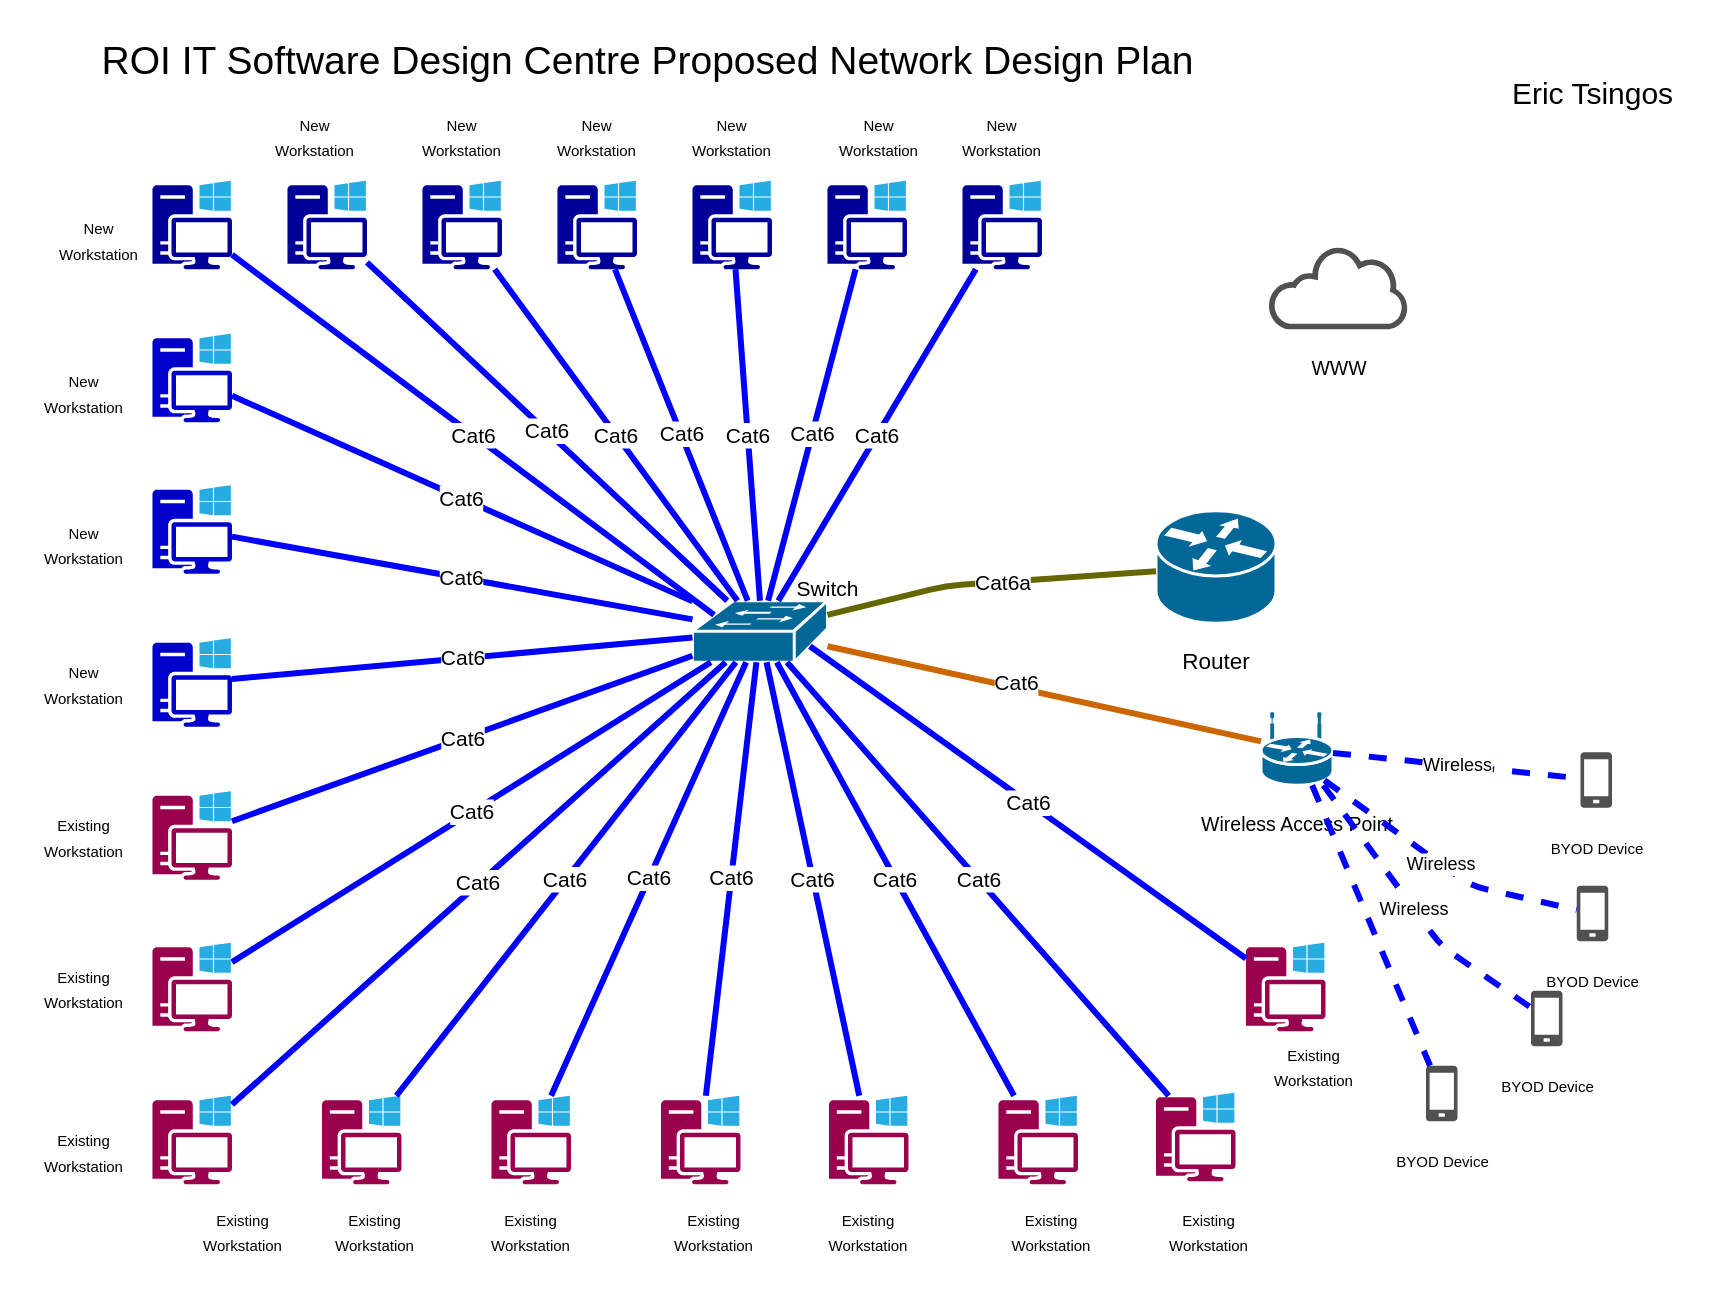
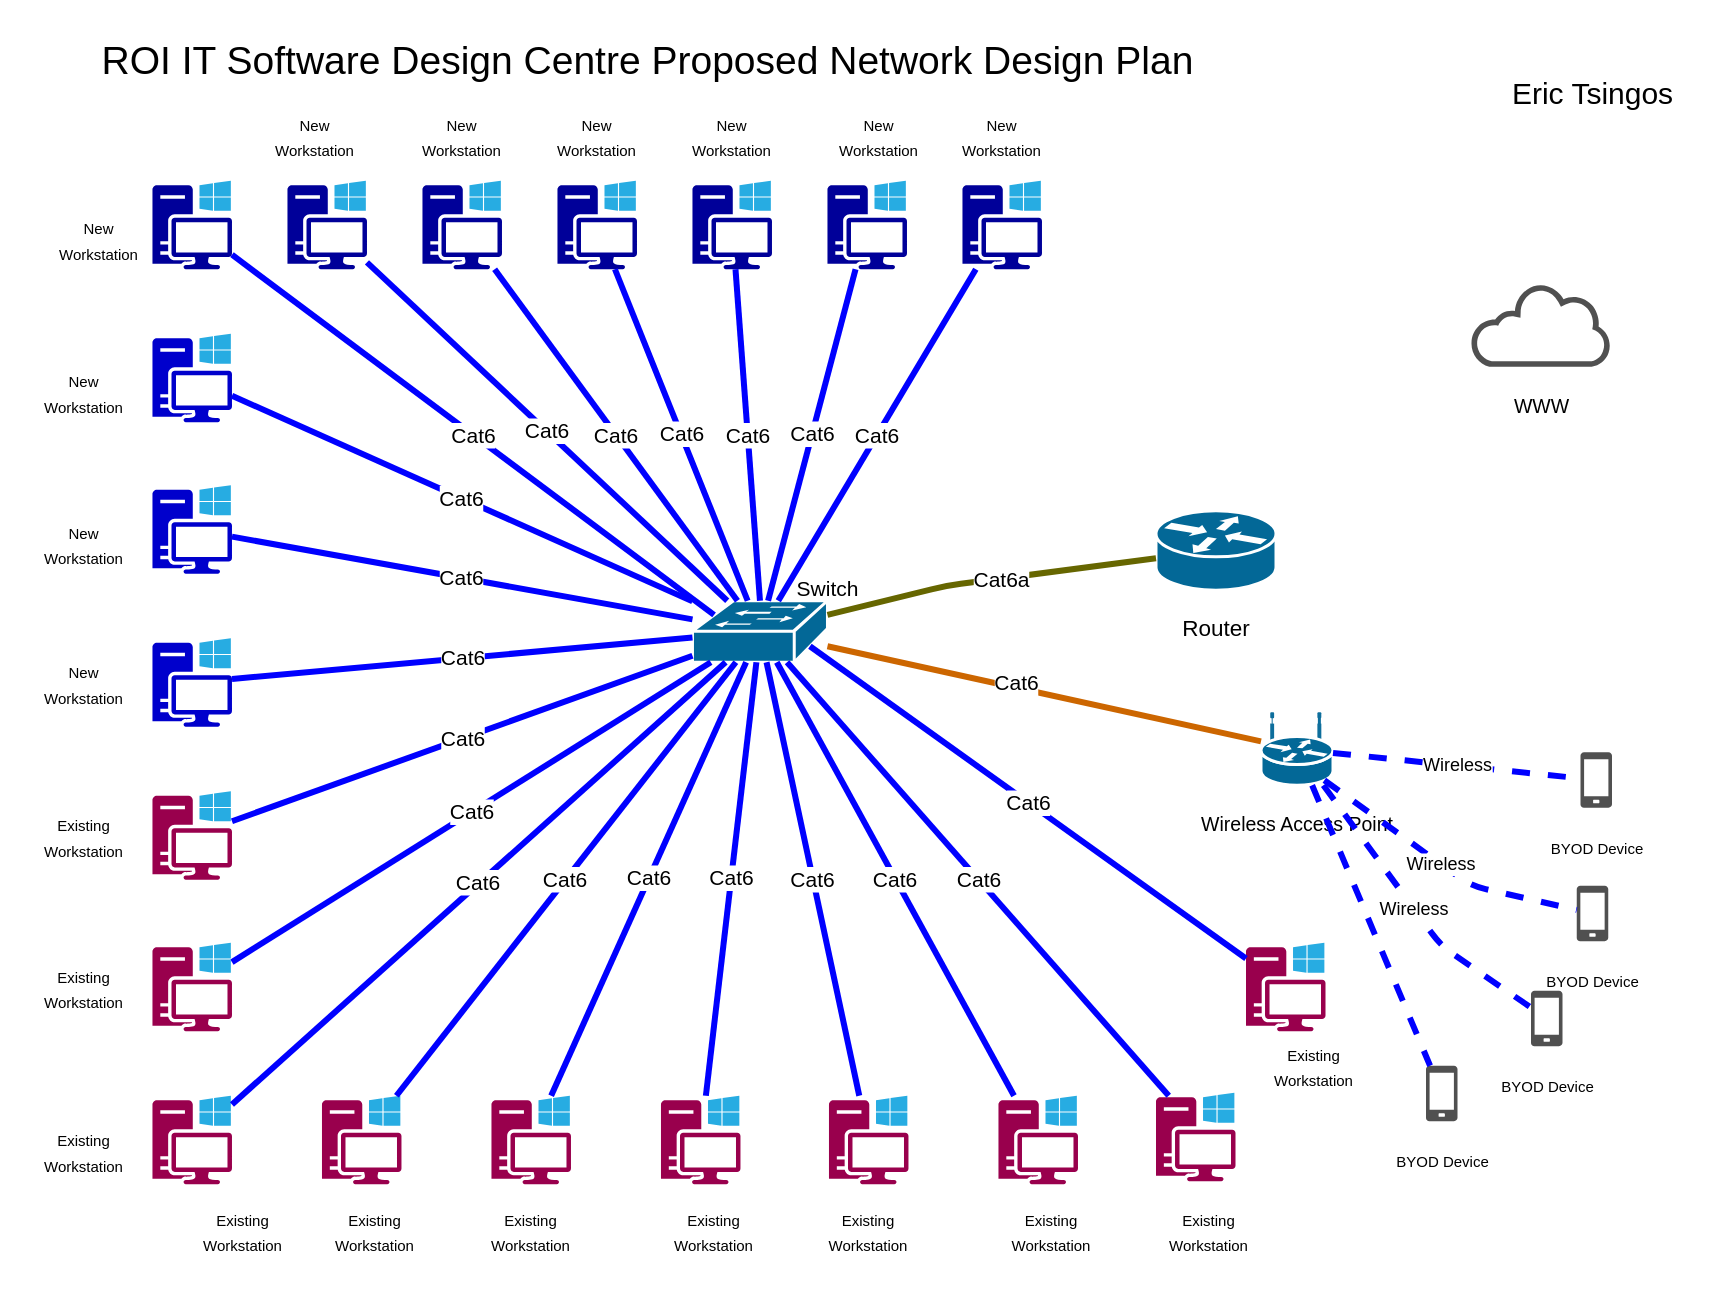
(1339, 288) -> (1541, 326)
(1216, 567) -> (1216, 551)
